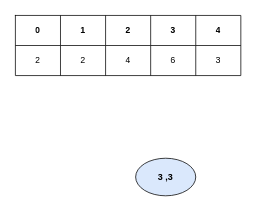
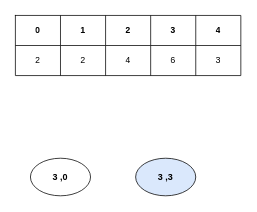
none -> (60, 177)
